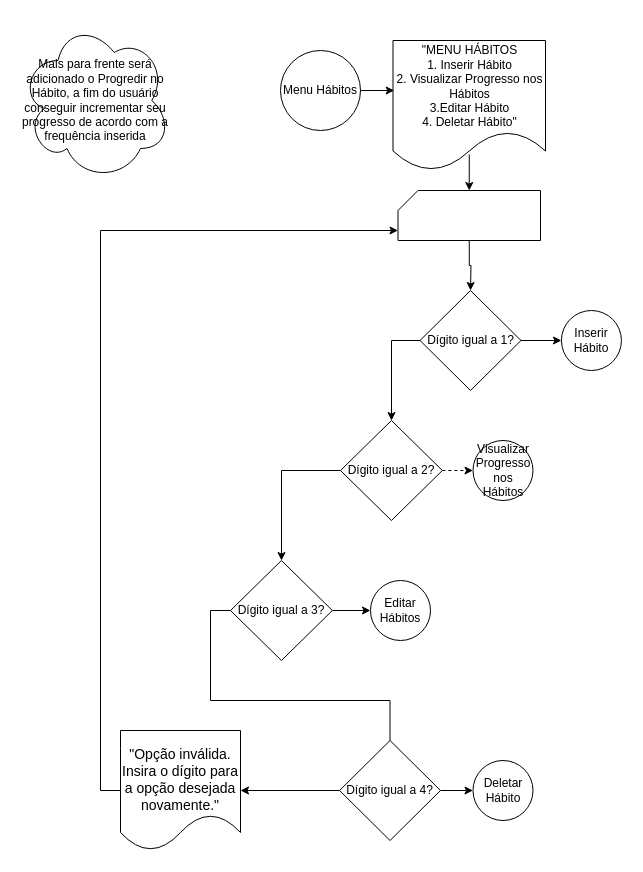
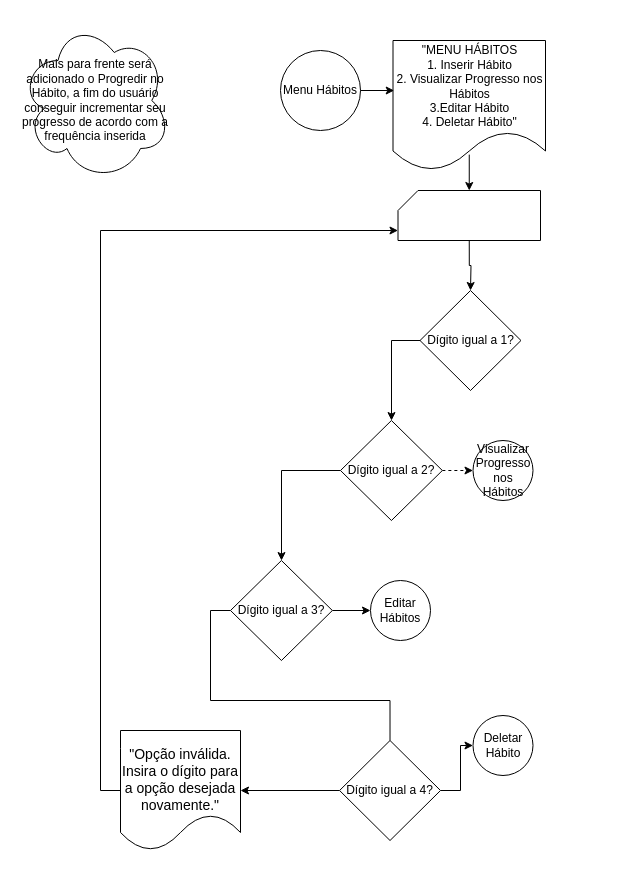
(538, 341) -> none
(591, 341) -> none
(503, 791) -> (503, 746)
